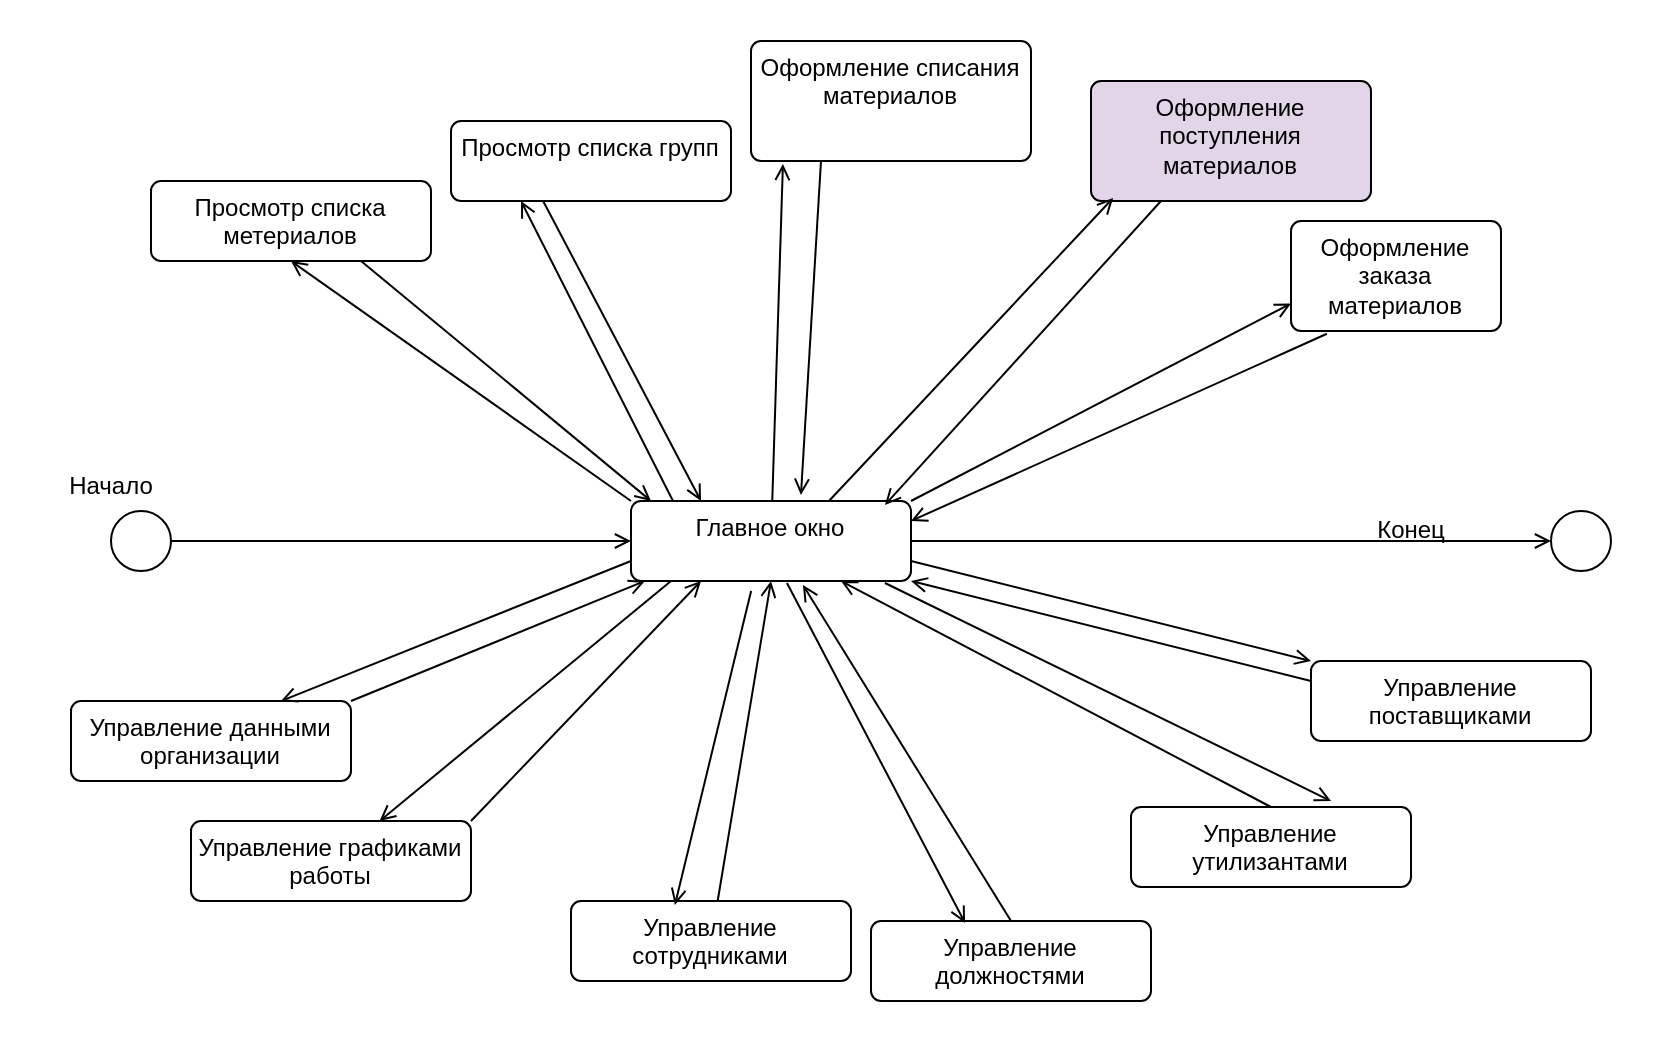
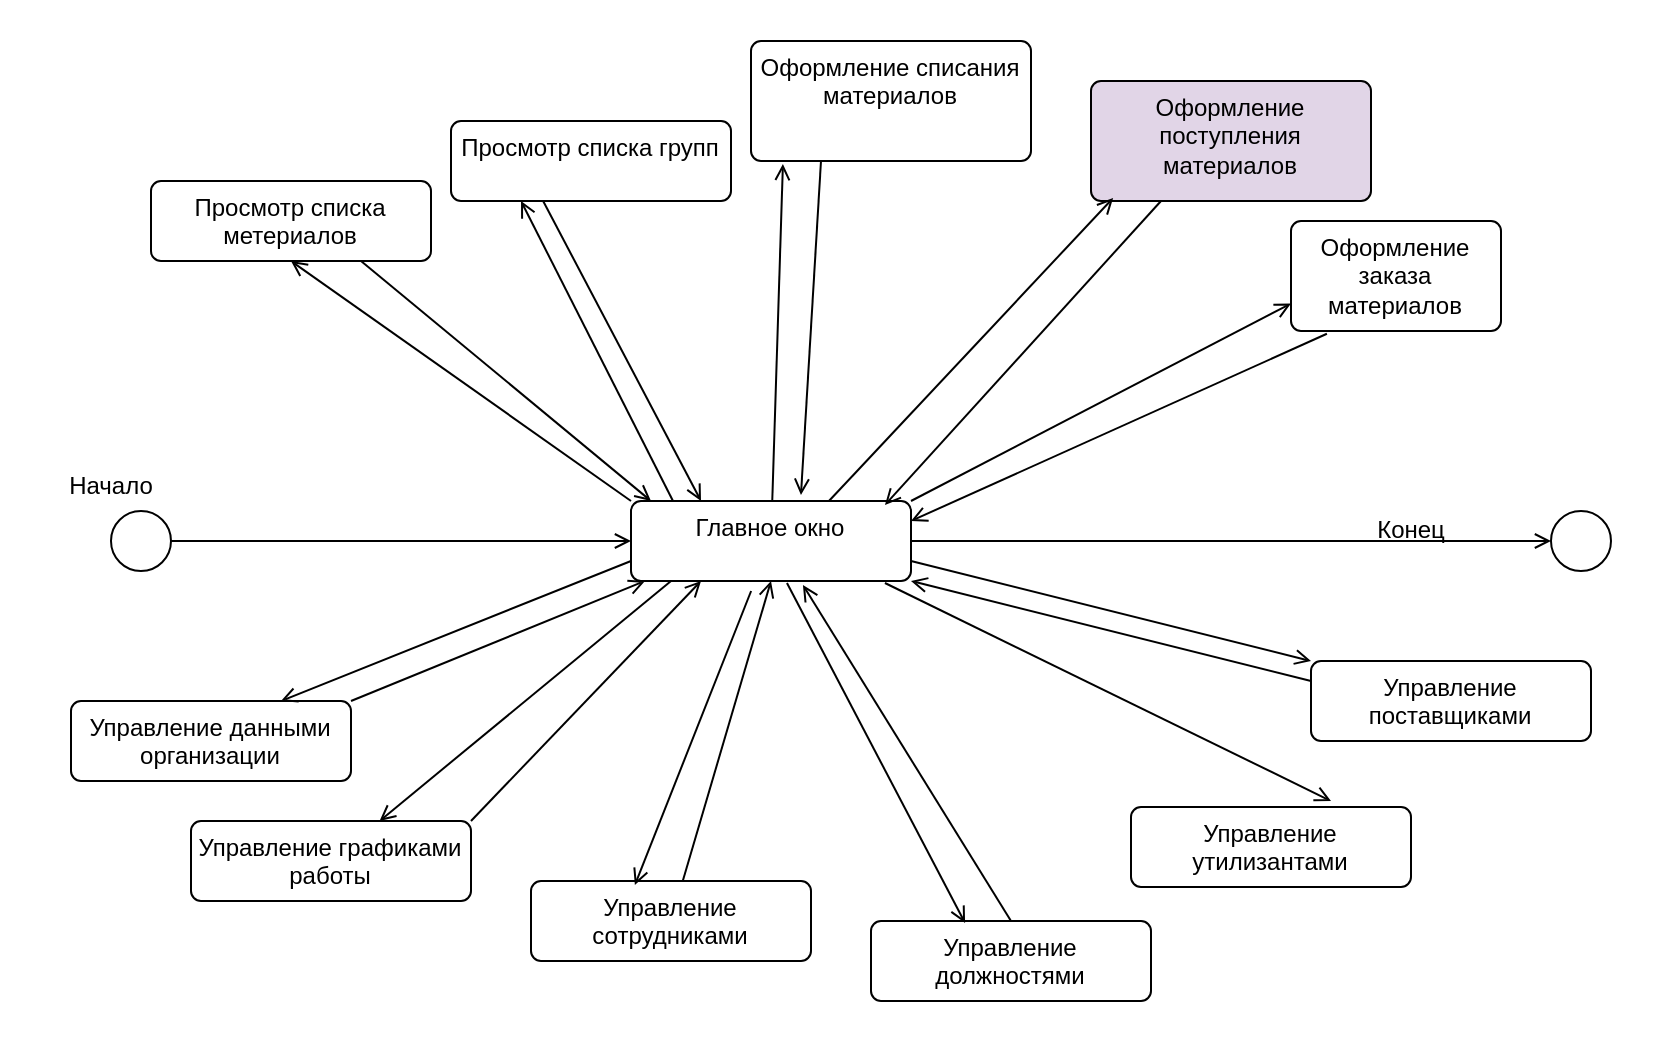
(1058, 695) -> none
(711, 941) -> (671, 921)
